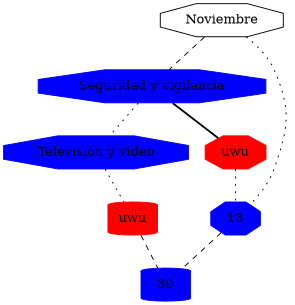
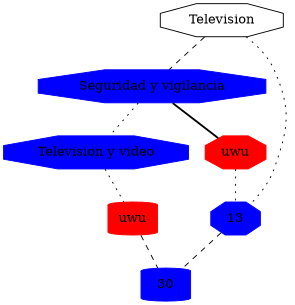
(222, 20) -> (222, 20)
